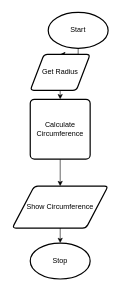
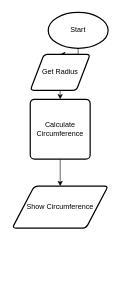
(60, 237) -> none
(60, 261) -> none
